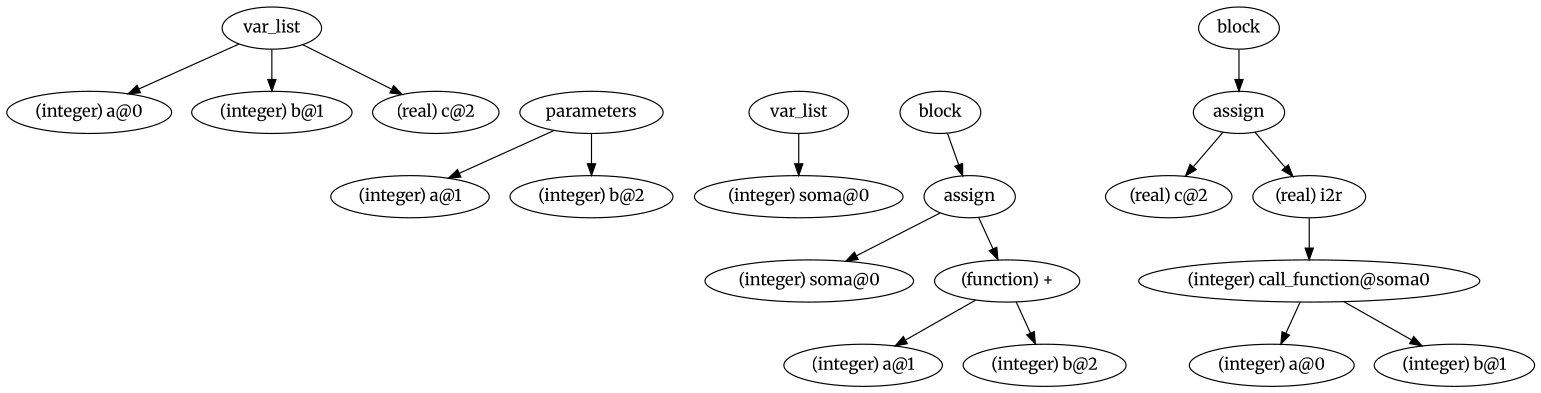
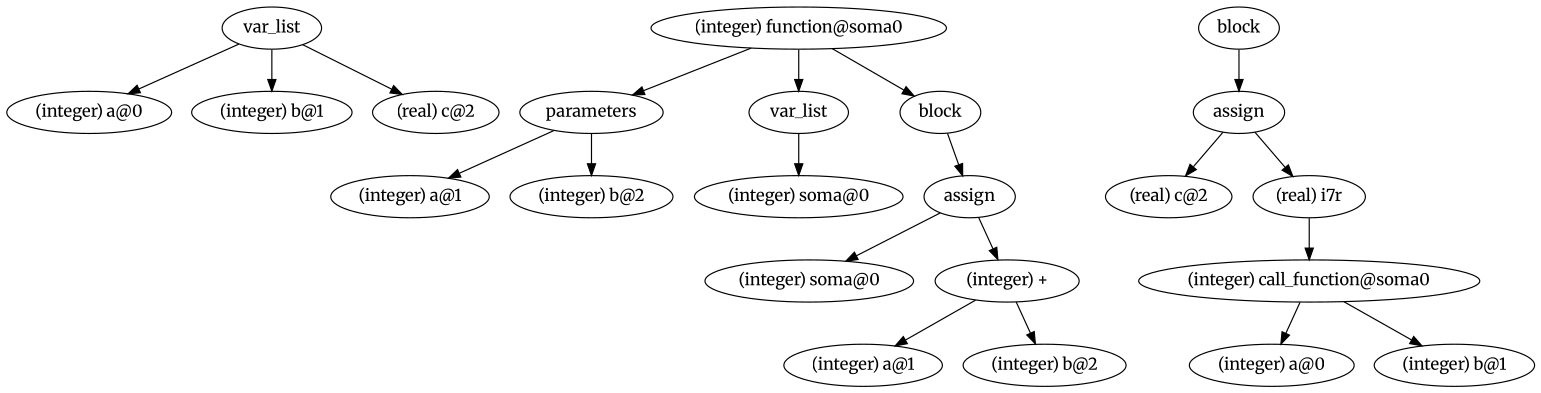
none -> (799, 28)
(1309, 197) -> (1309, 197)
(1007, 281) -> (1007, 281)
